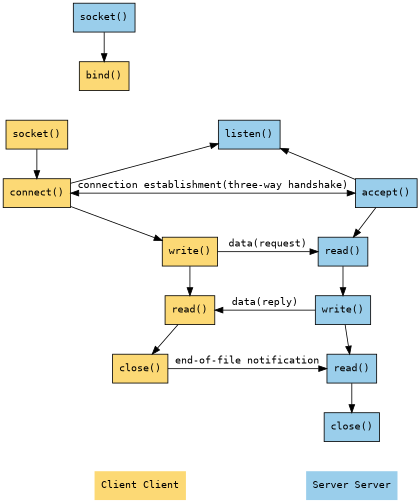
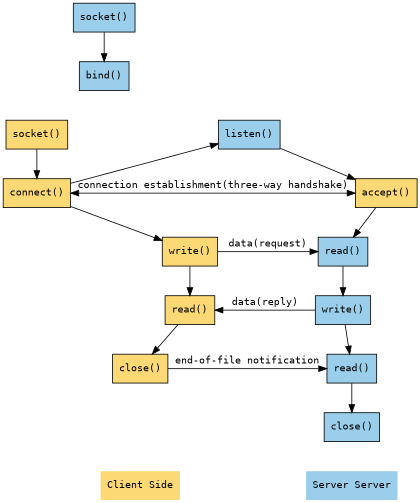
(104, 76) -> (104, 76)
(322, 165) -> (314, 162)
(386, 193) -> (386, 193)
(140, 486) -> (140, 486)
